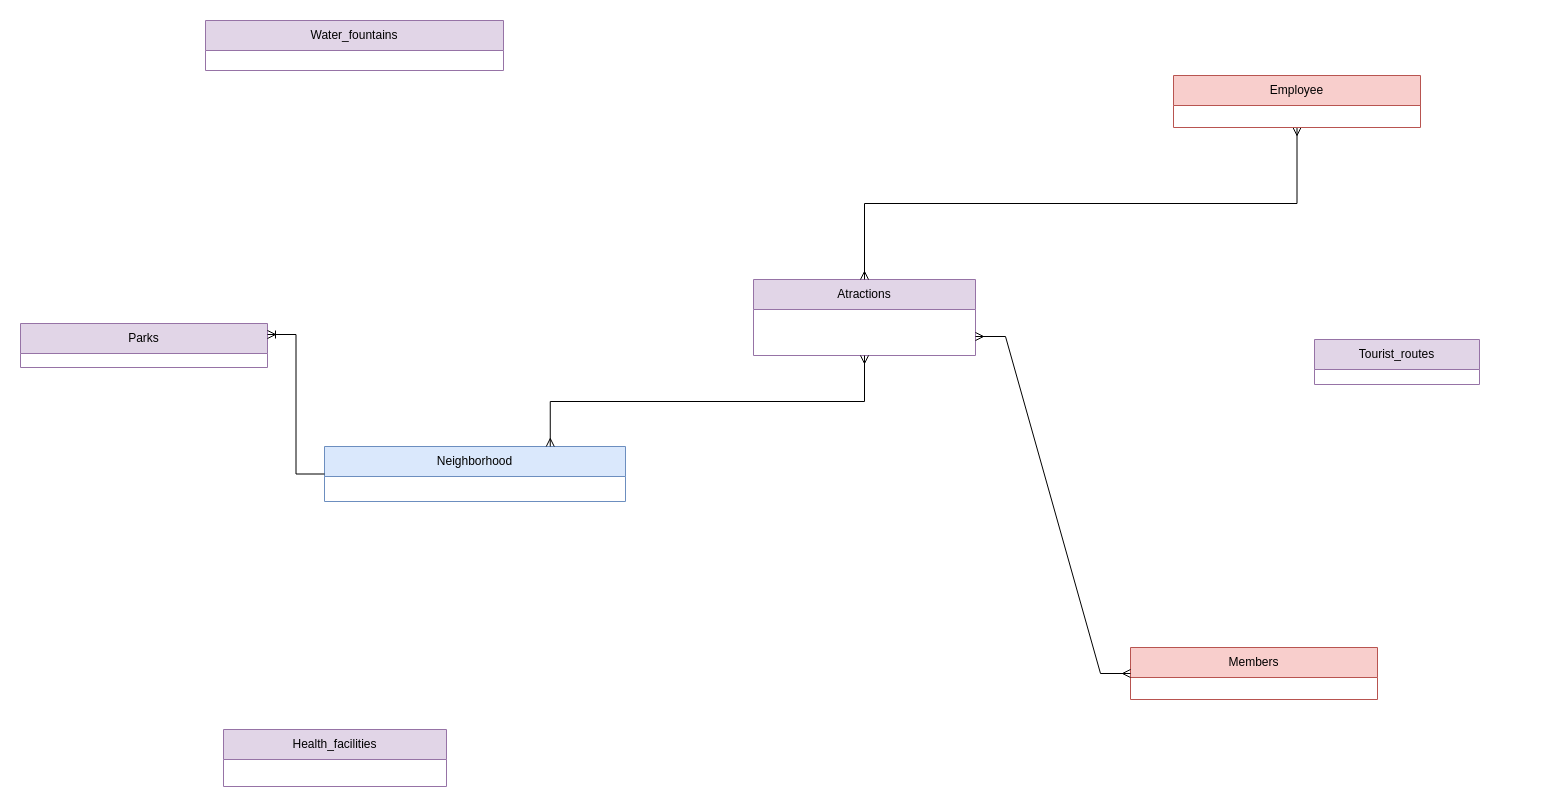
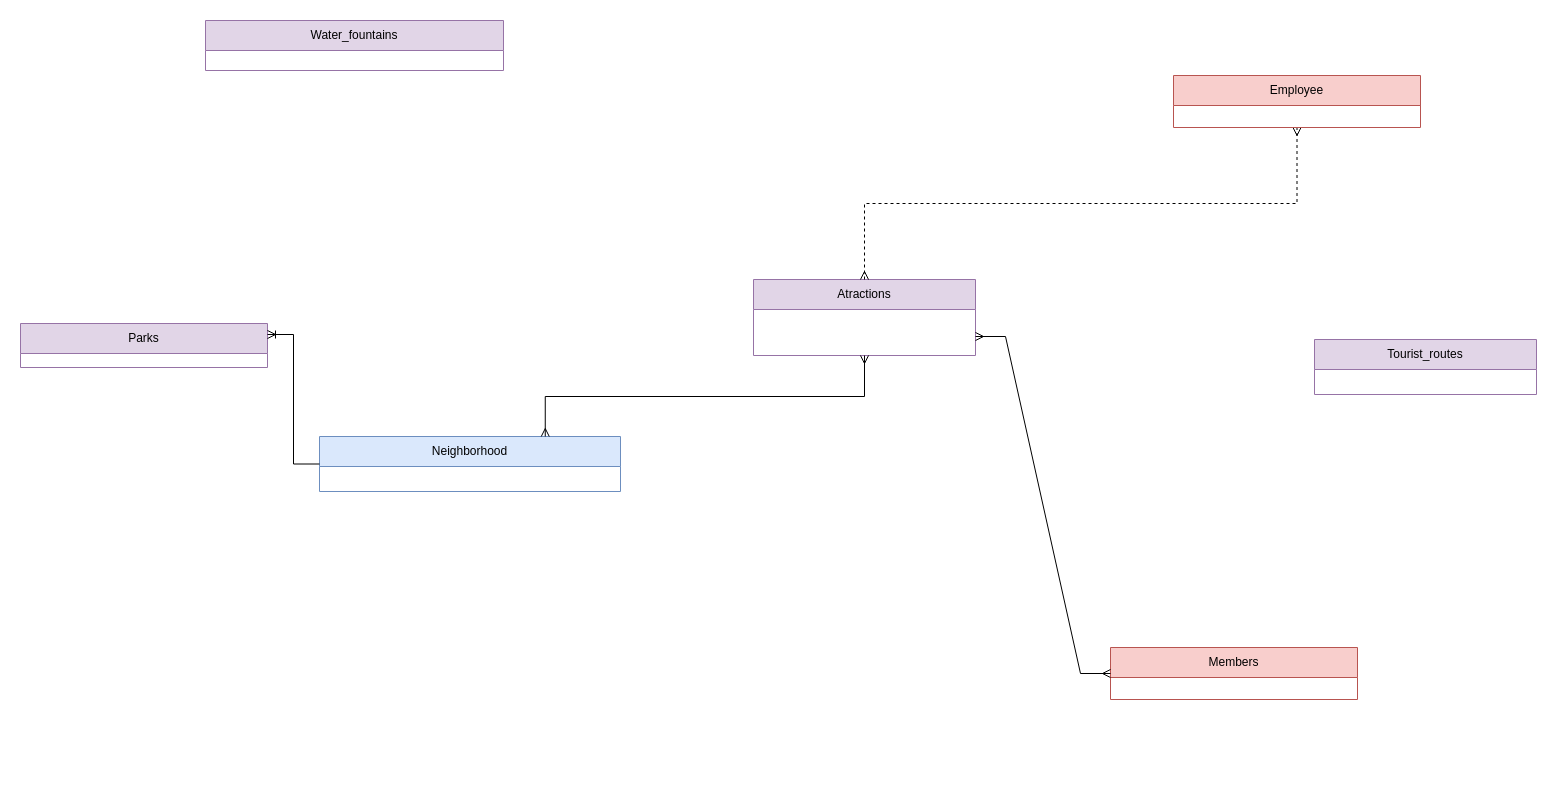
(1080, 204) -> (1080, 204)
(1397, 362) -> (1426, 367)
(475, 474) -> (470, 464)
(1254, 674) -> (1234, 674)
(335, 758) -> none
